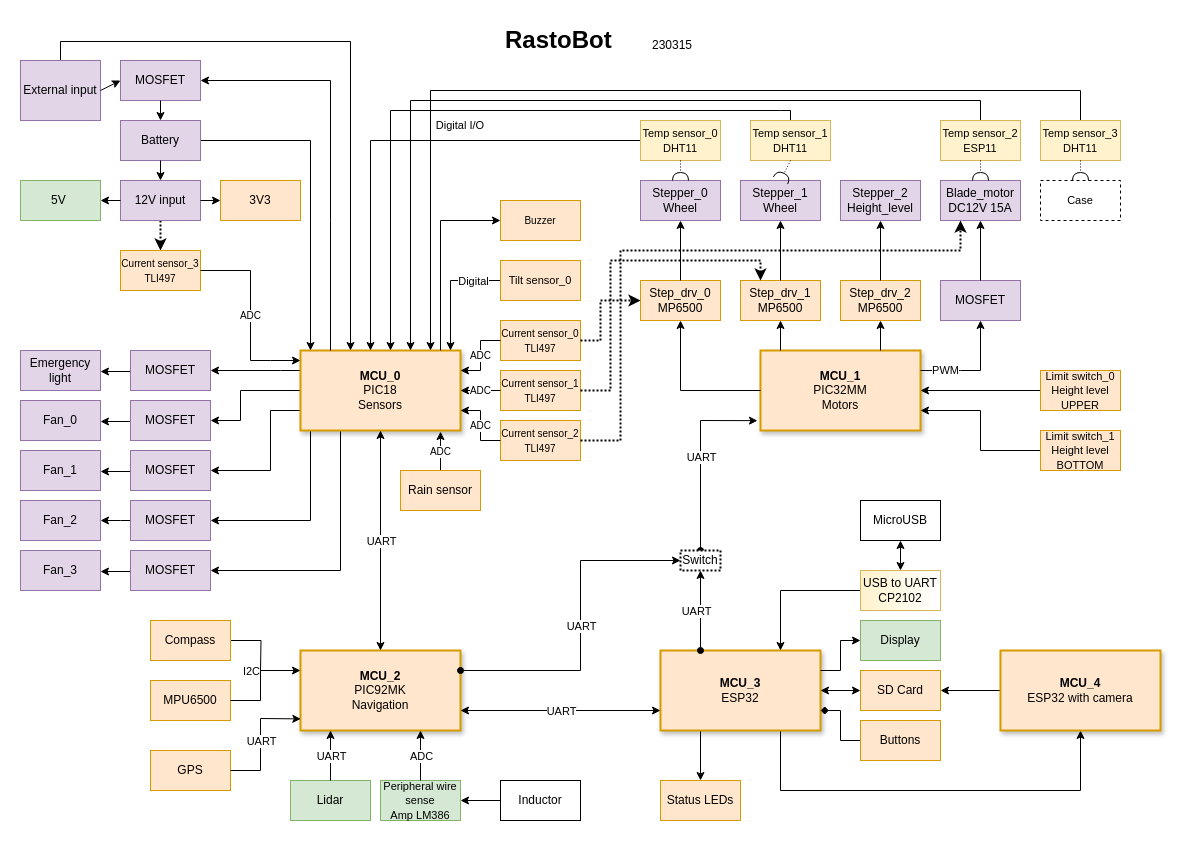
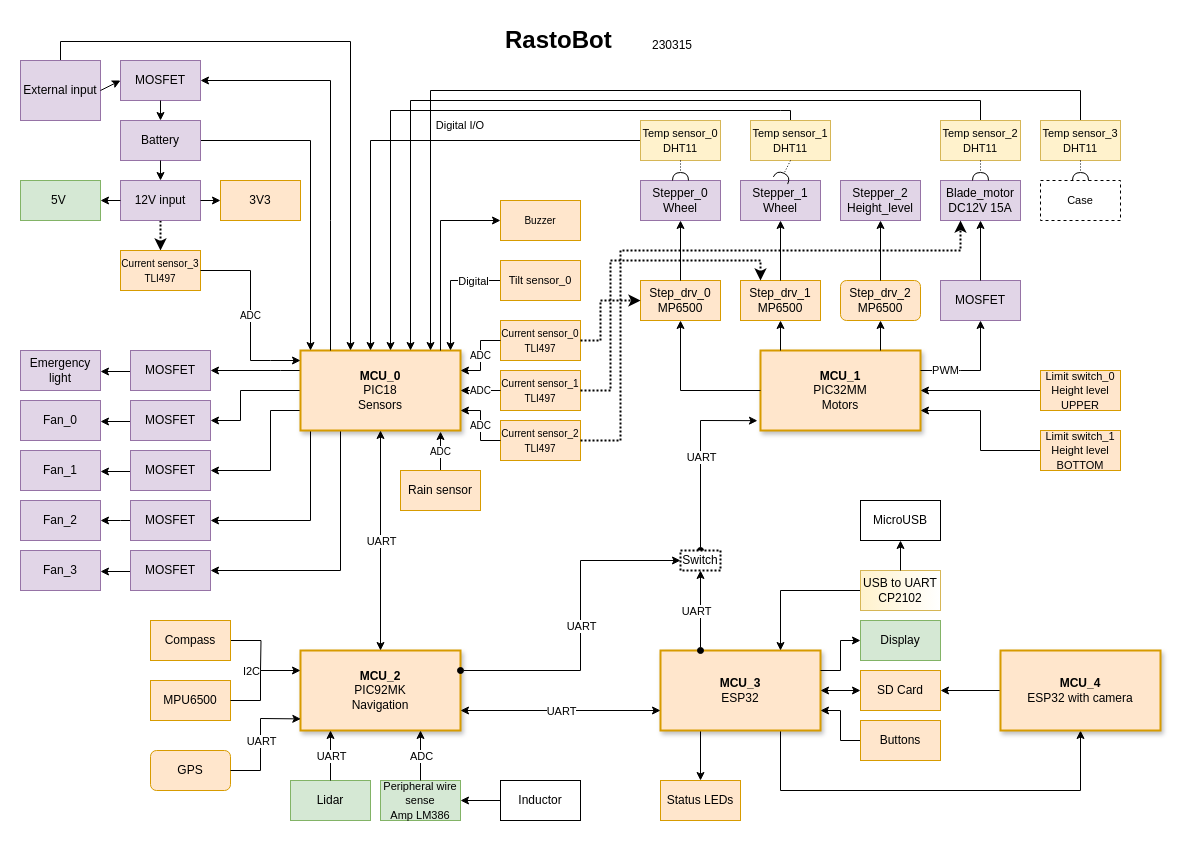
(981, 141) -> (981, 141)
(881, 301) -> (881, 301)
(901, 562) -> (901, 565)
(829, 711) -> (828, 711)
(191, 771) -> (191, 771)
